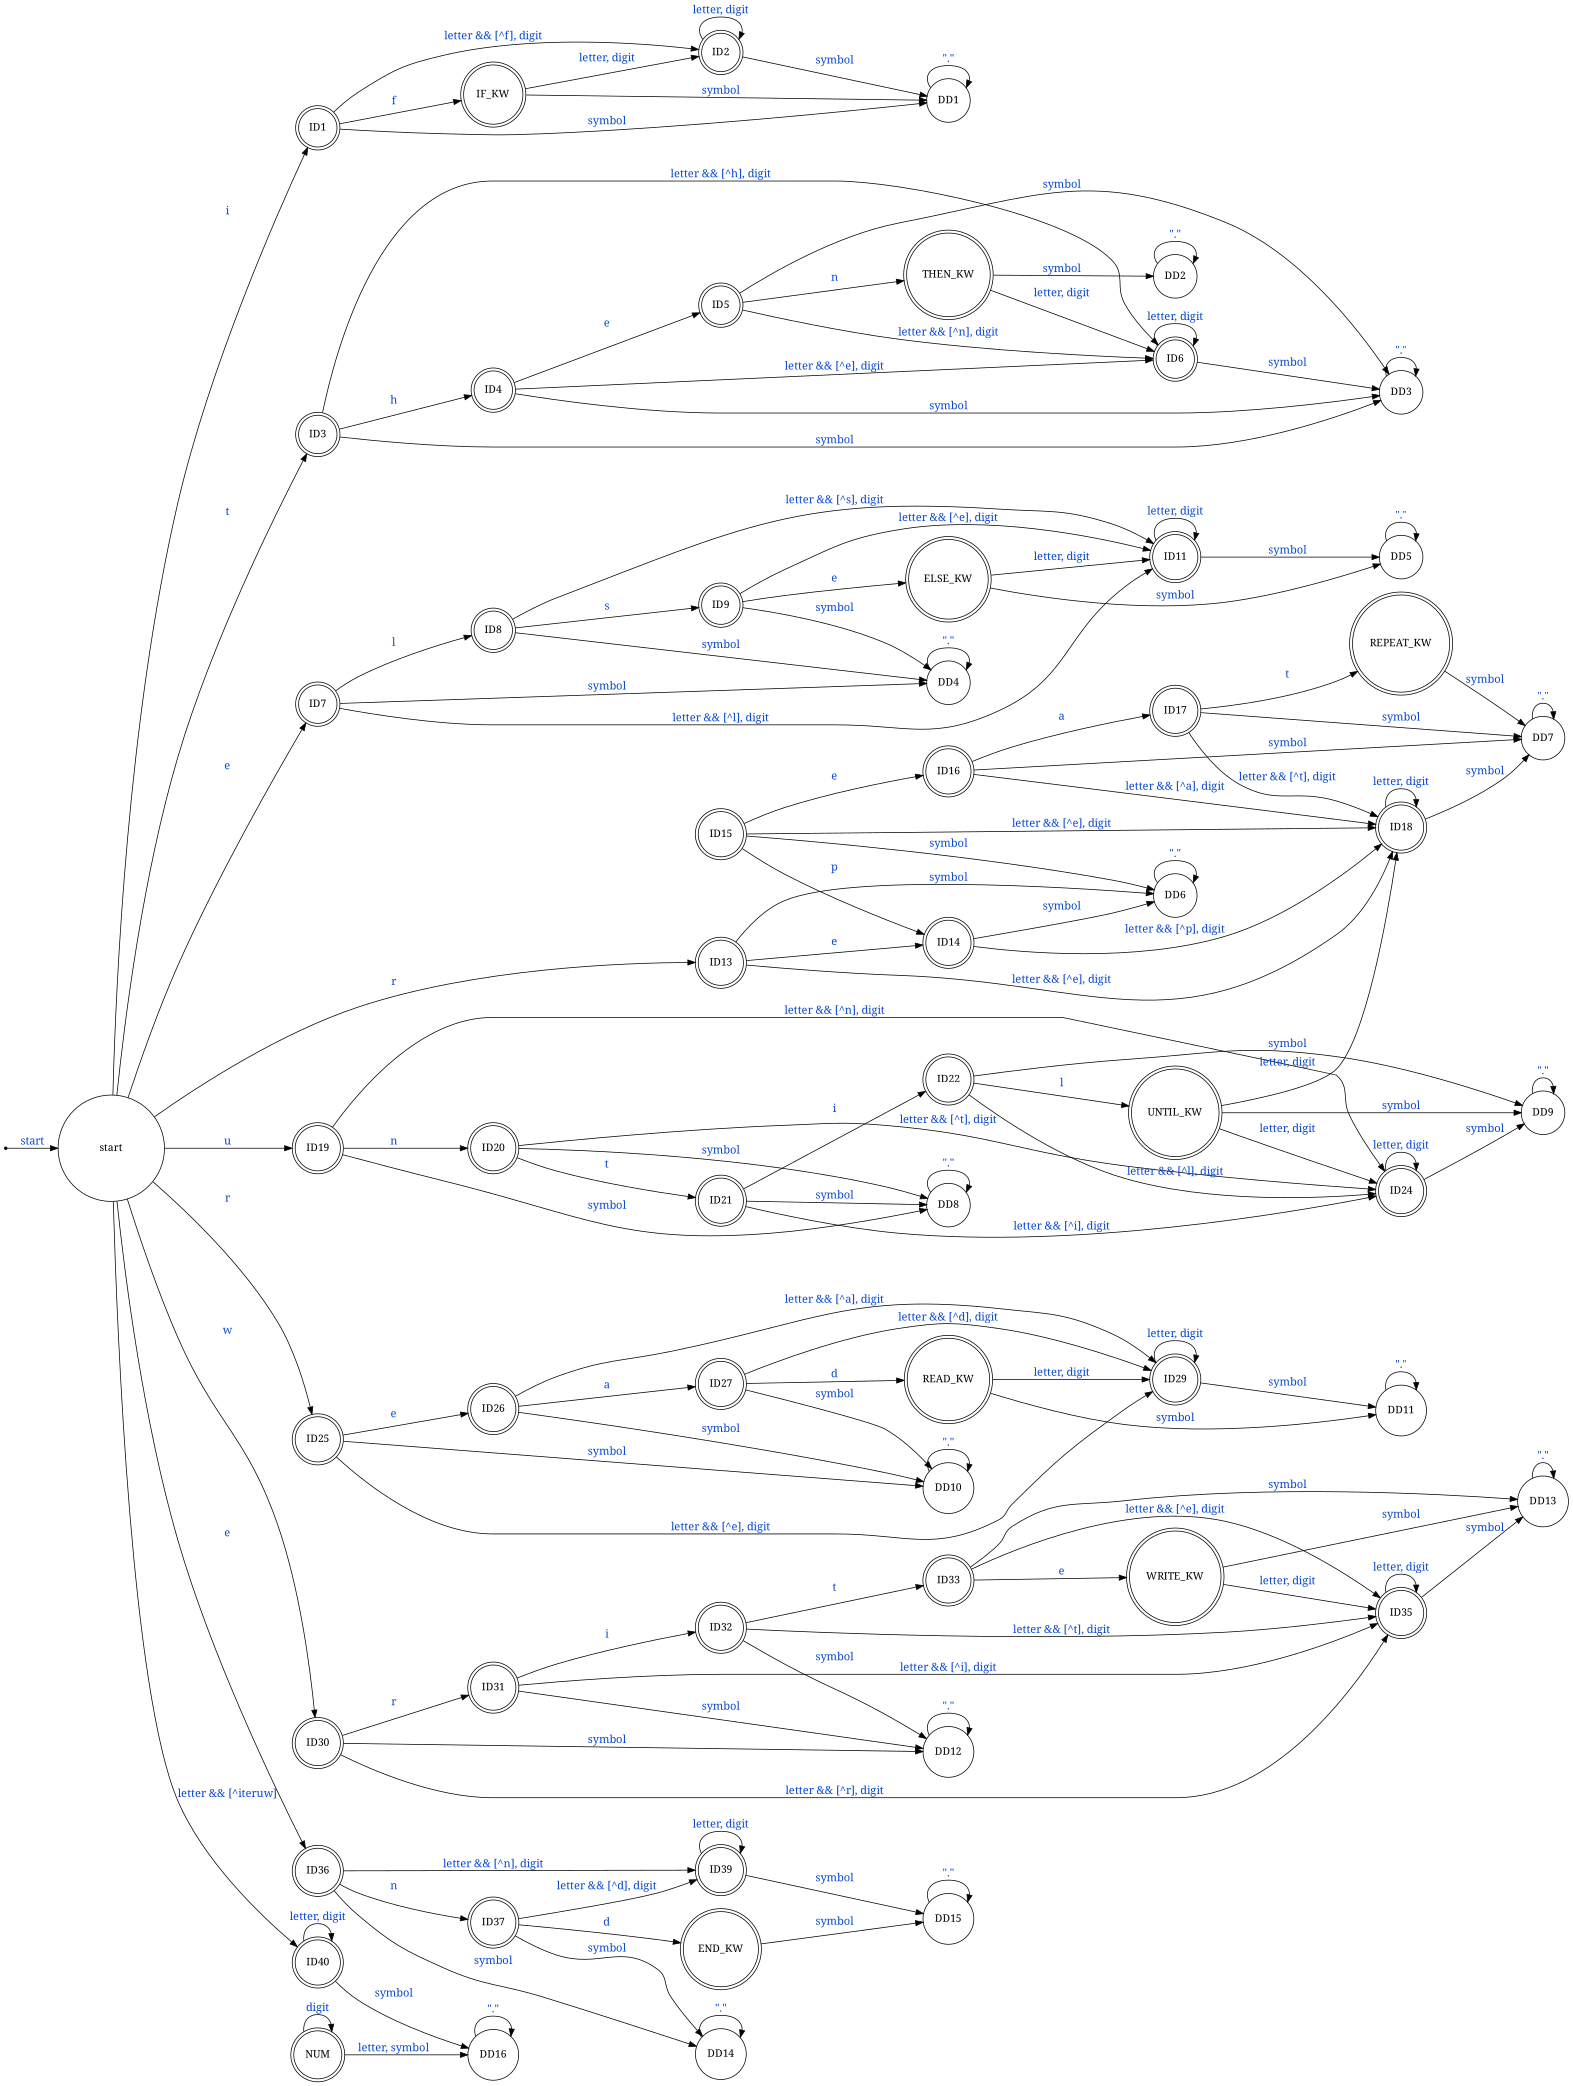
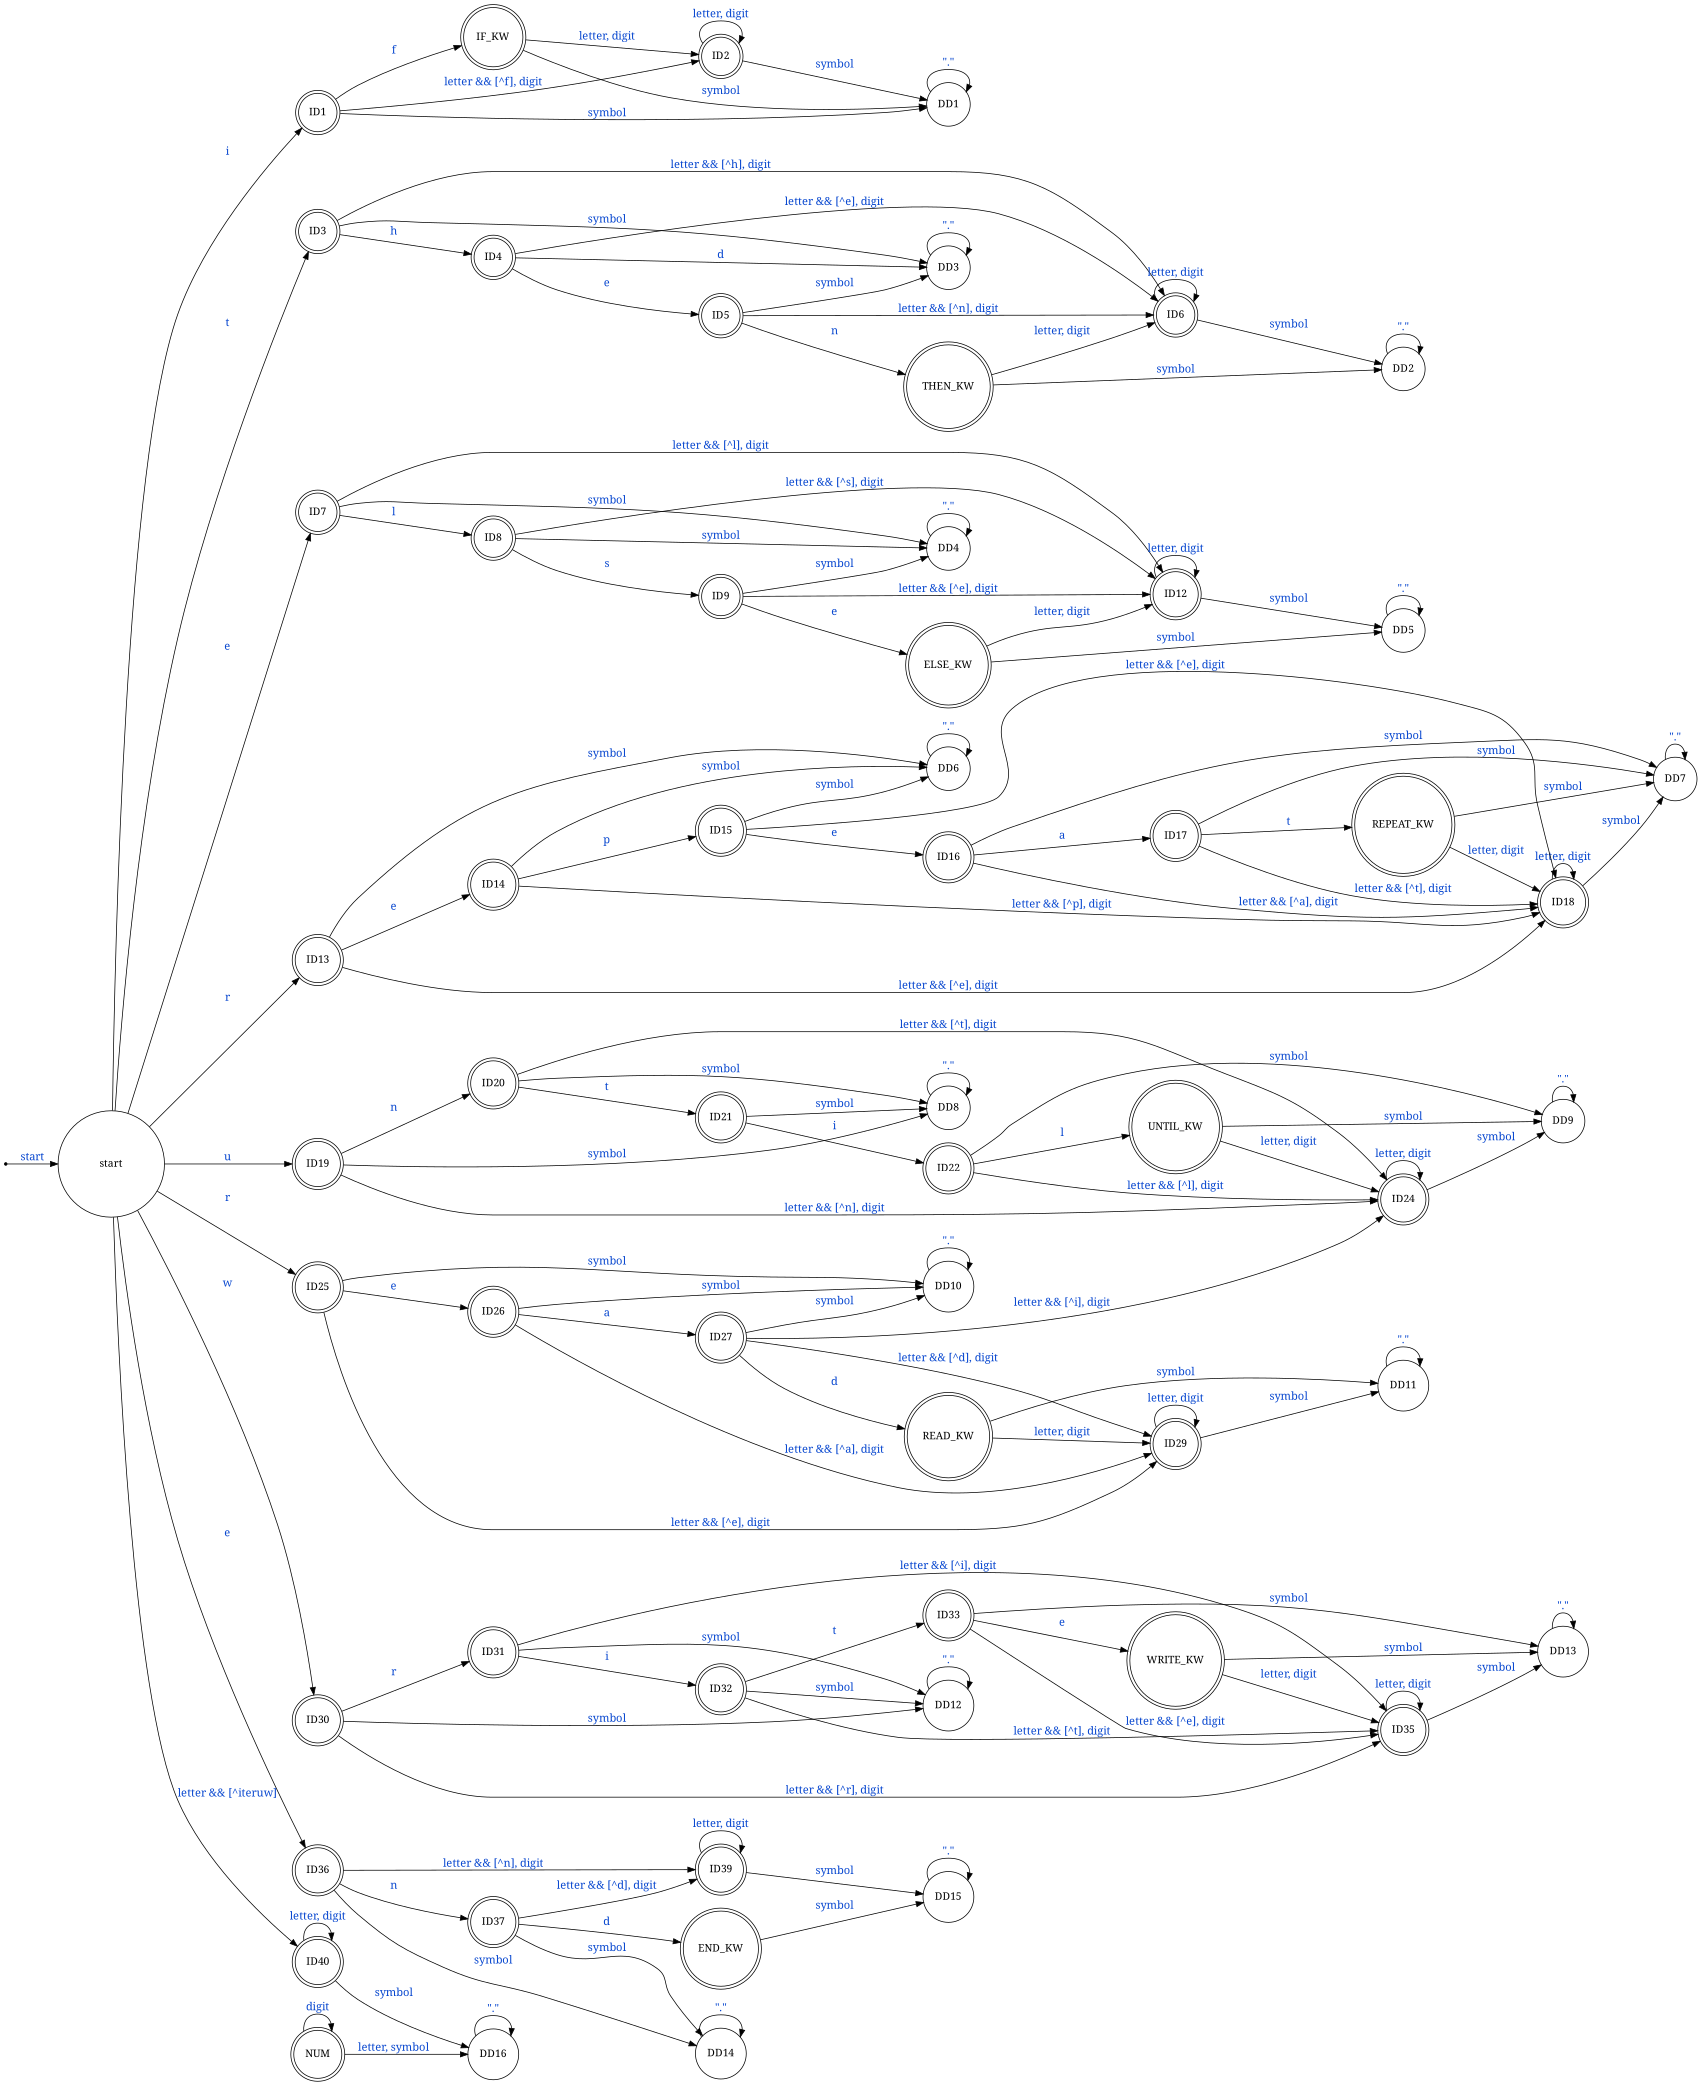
(1285, 375) -> (1286, 341)
(948, 407) -> (721, 256)
(1175, 557) -> (1176, 594)
(832, 897) -> (603, 859)
(1359, 1026) -> (1491, 868)
(1057, 1236) -> (1070, 1316)
